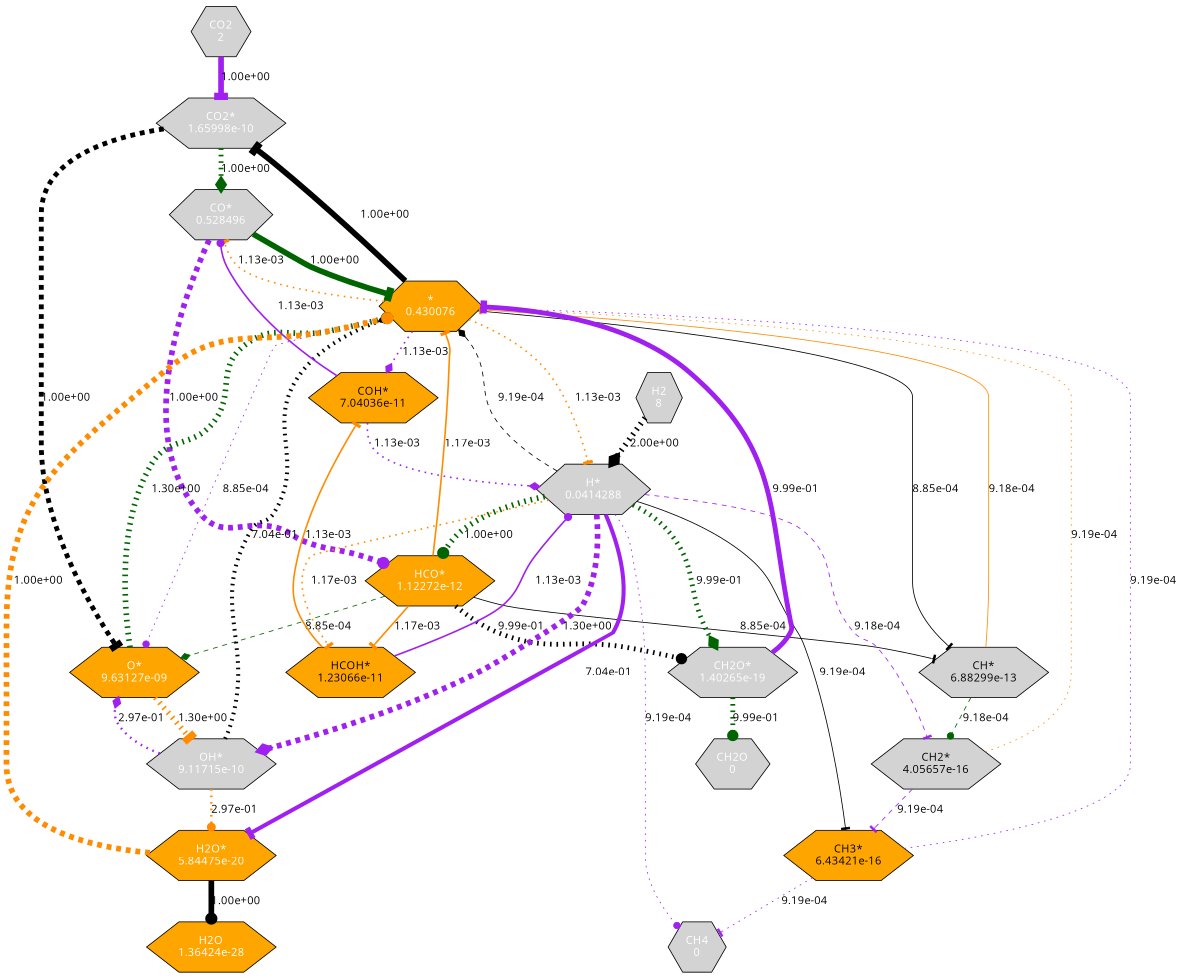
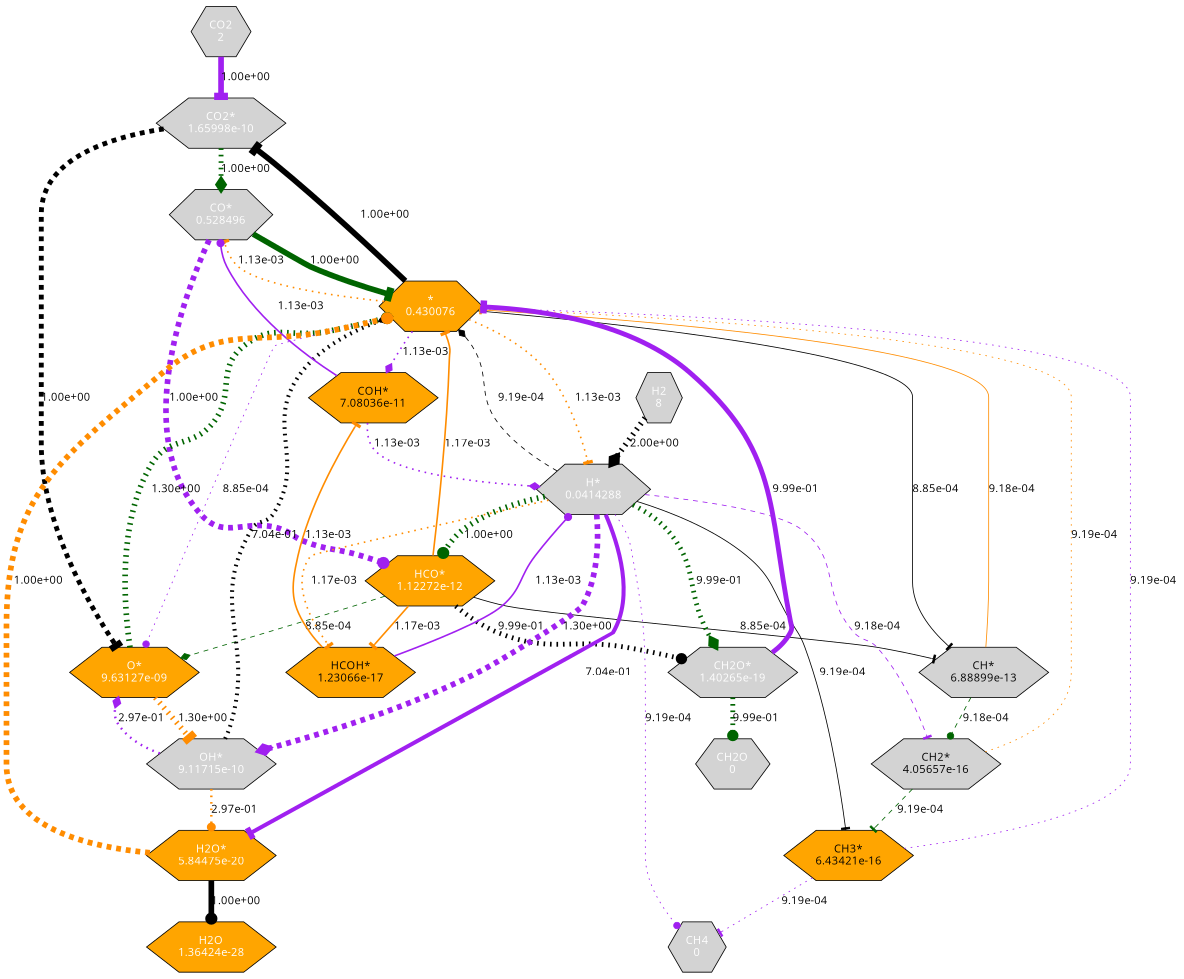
(373, 398) -> (373, 398)
(351, 672) -> (351, 672)
(984, 672) -> (984, 672)
(894, 808) -> (894, 808)
